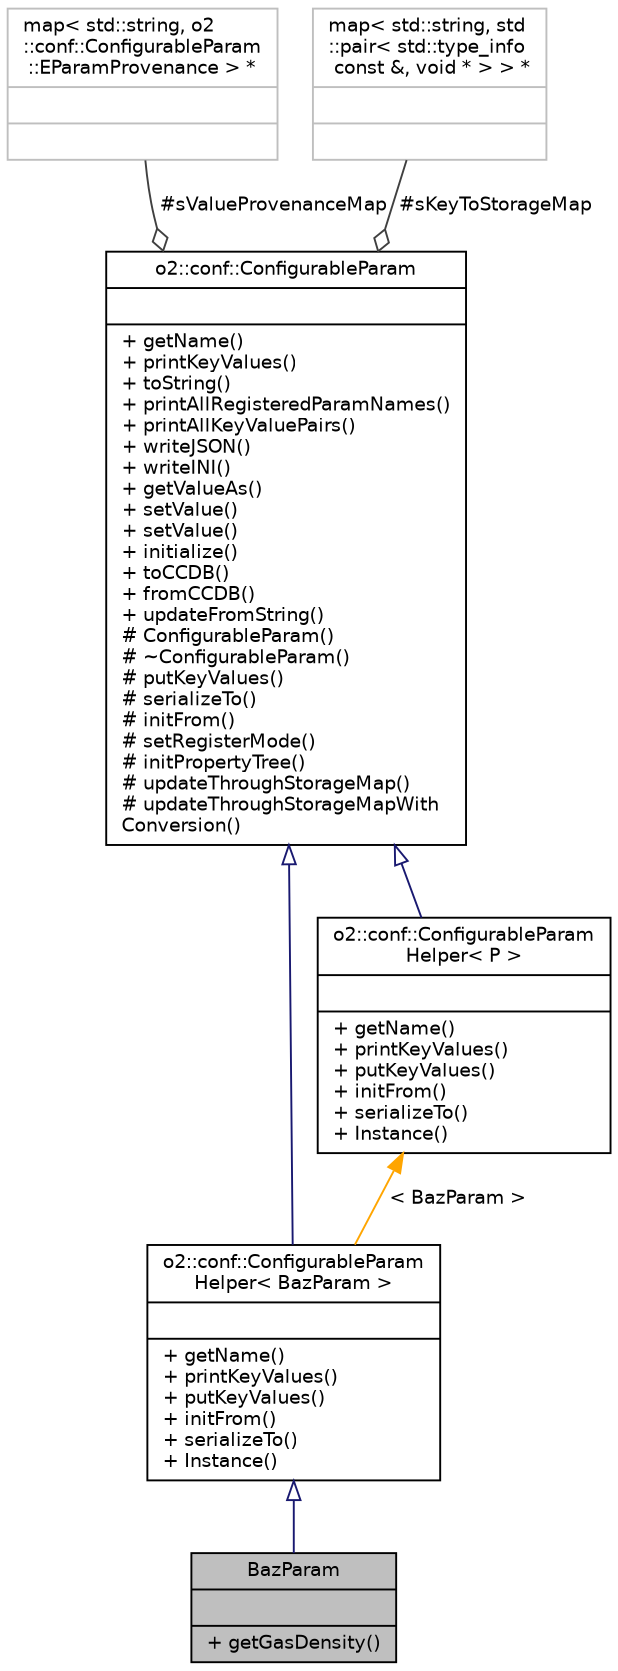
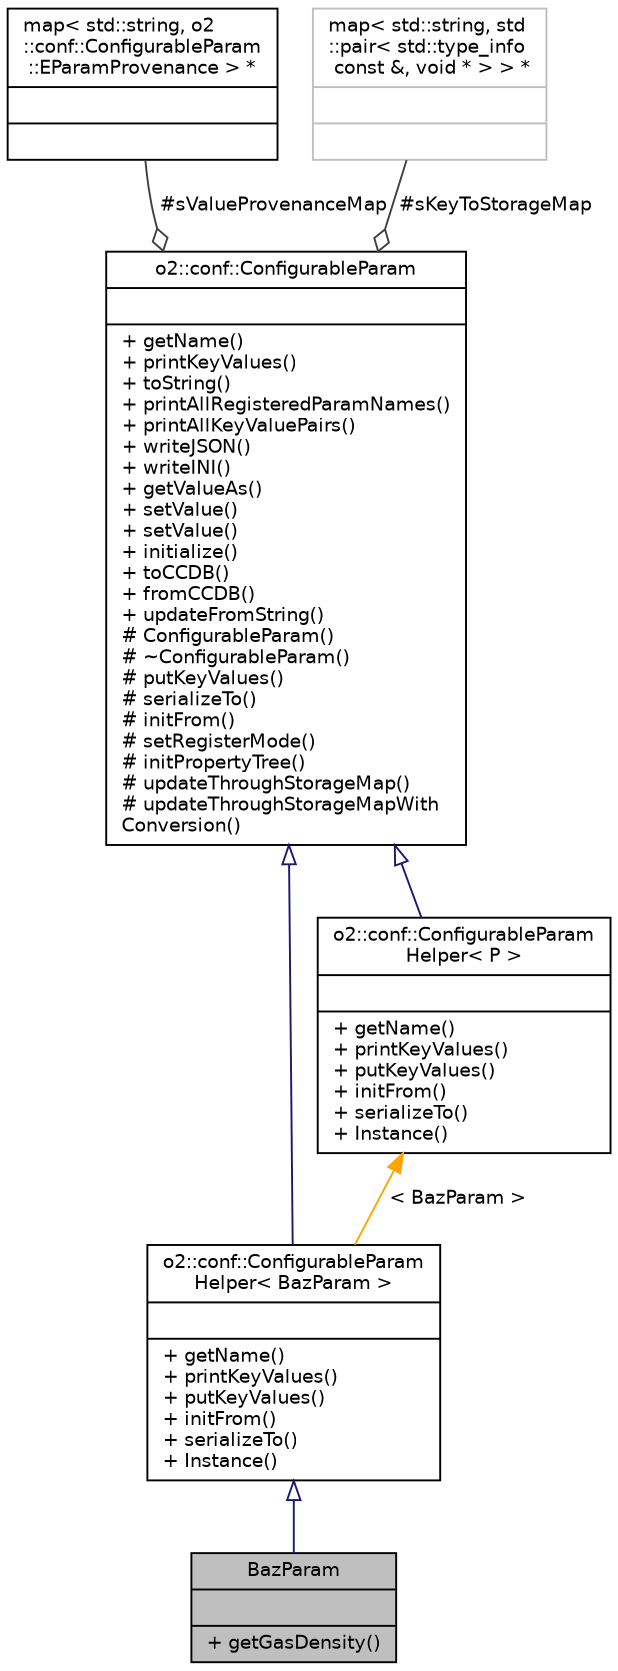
(143, 84) -> (143, 84)
